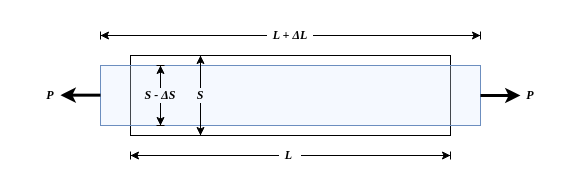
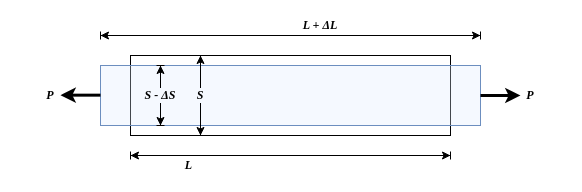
(291, 36) -> (321, 26)
(291, 156) -> (191, 166)
